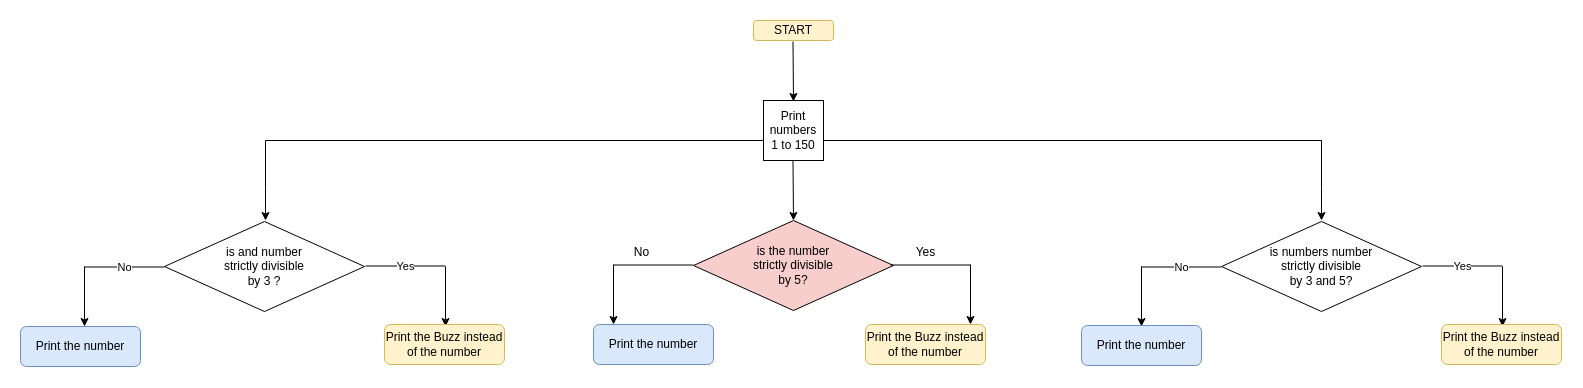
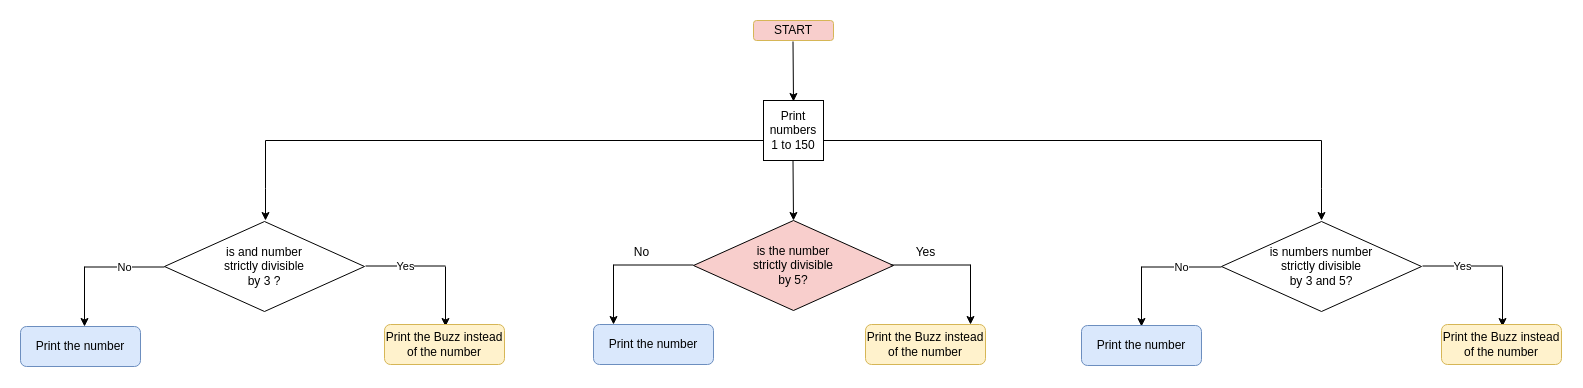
(794, 31) -> (794, 31)
